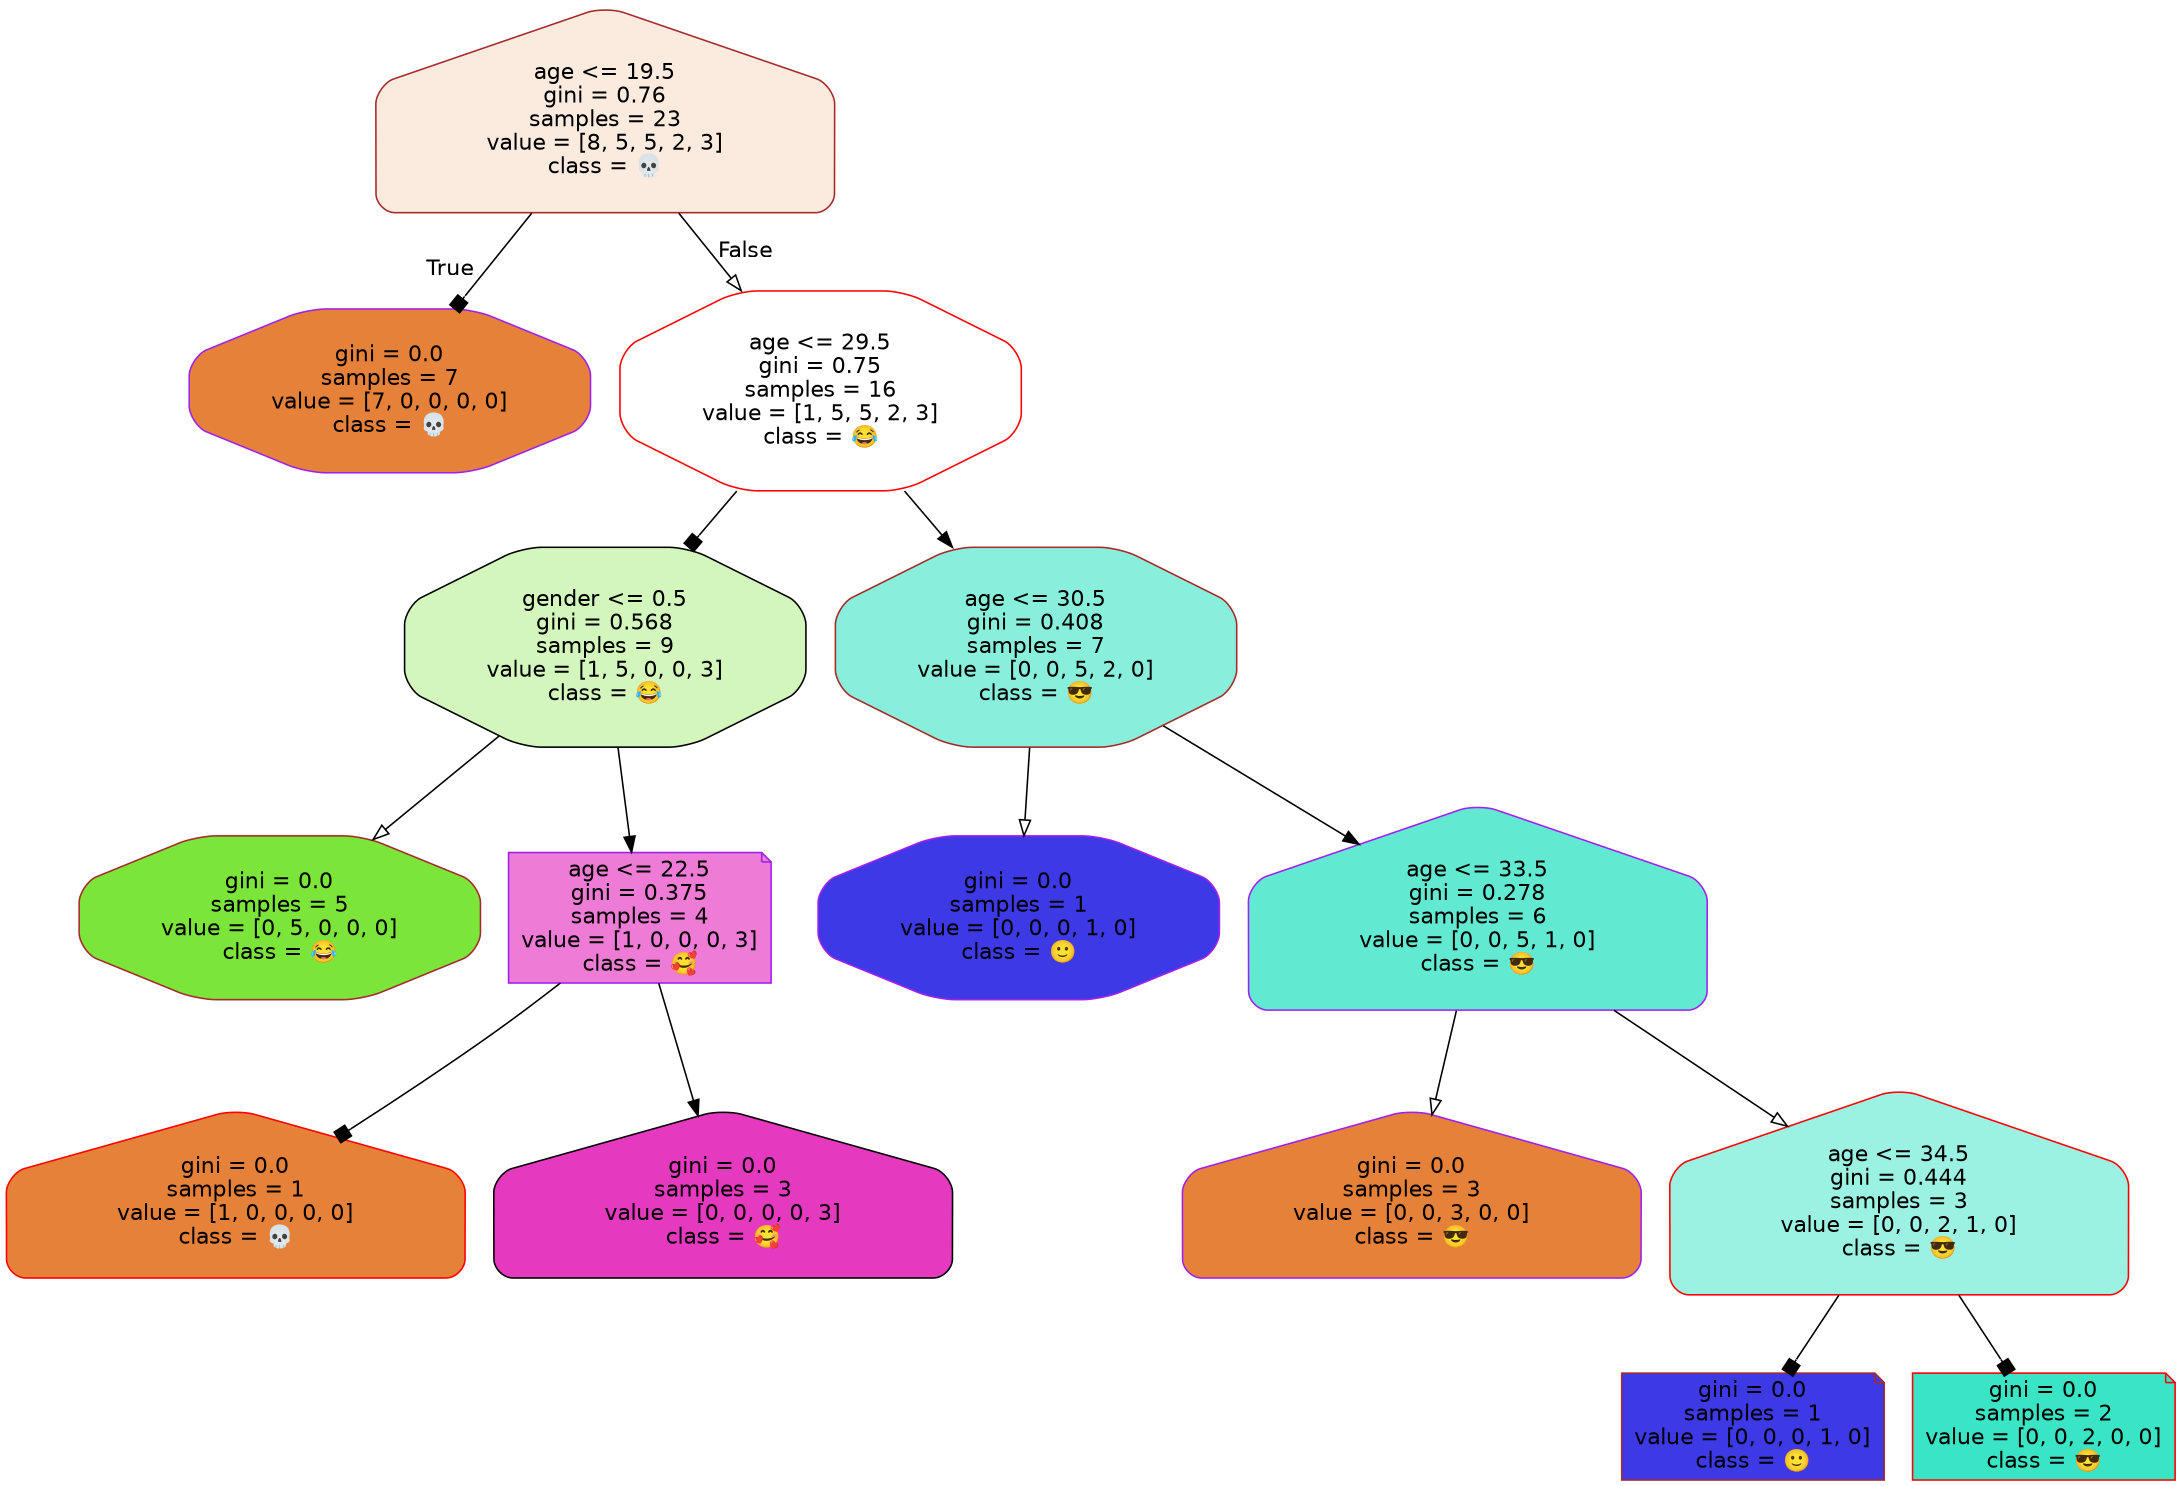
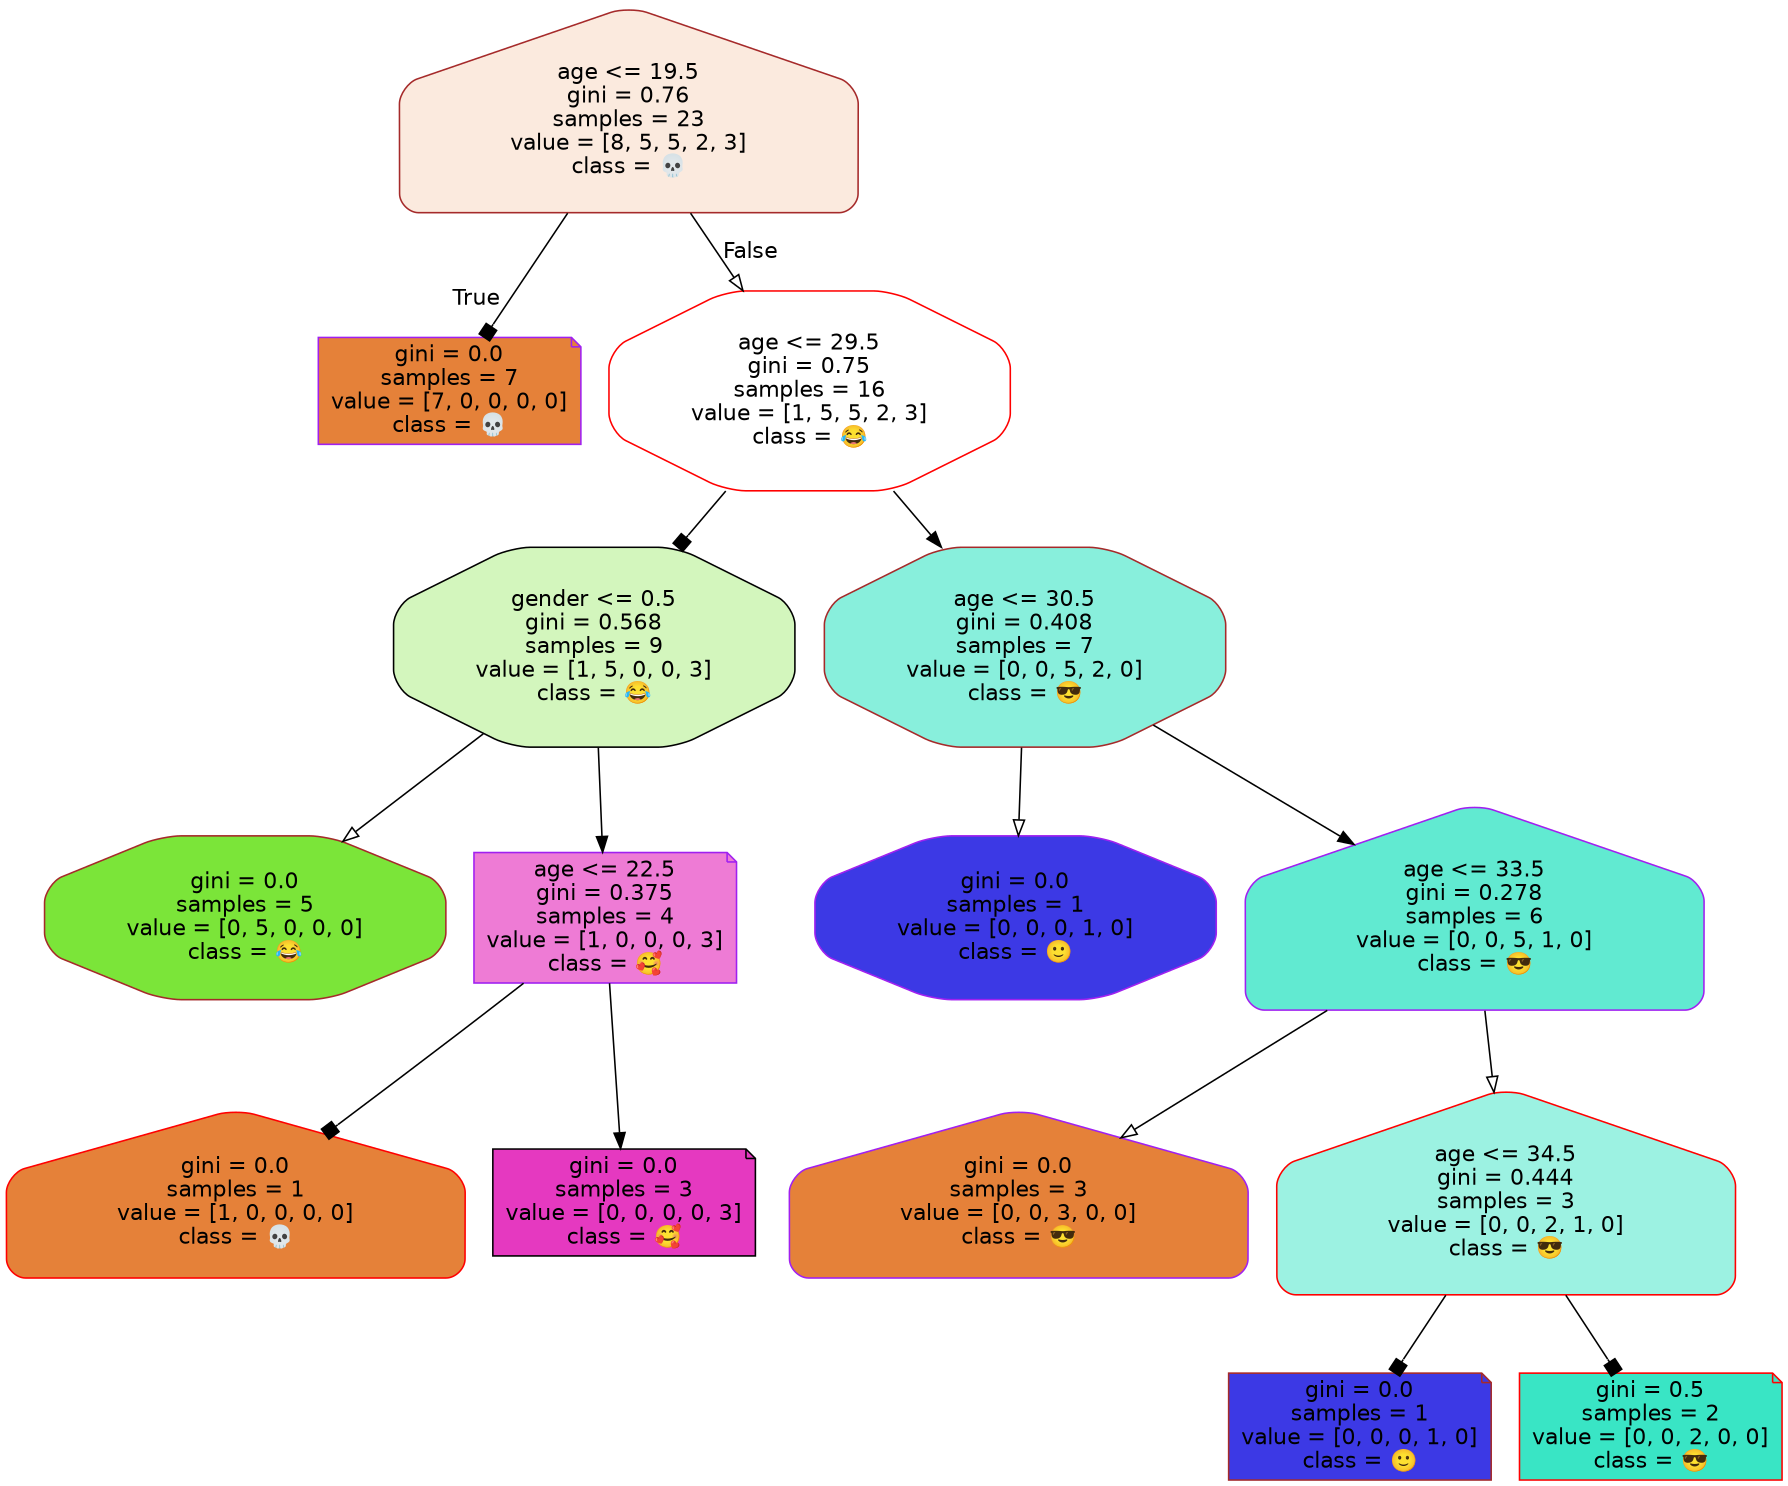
(390, 391) -> (450, 391)
(723, 1202) -> (624, 1202)
(2044, 1427) -> (1651, 1427)
